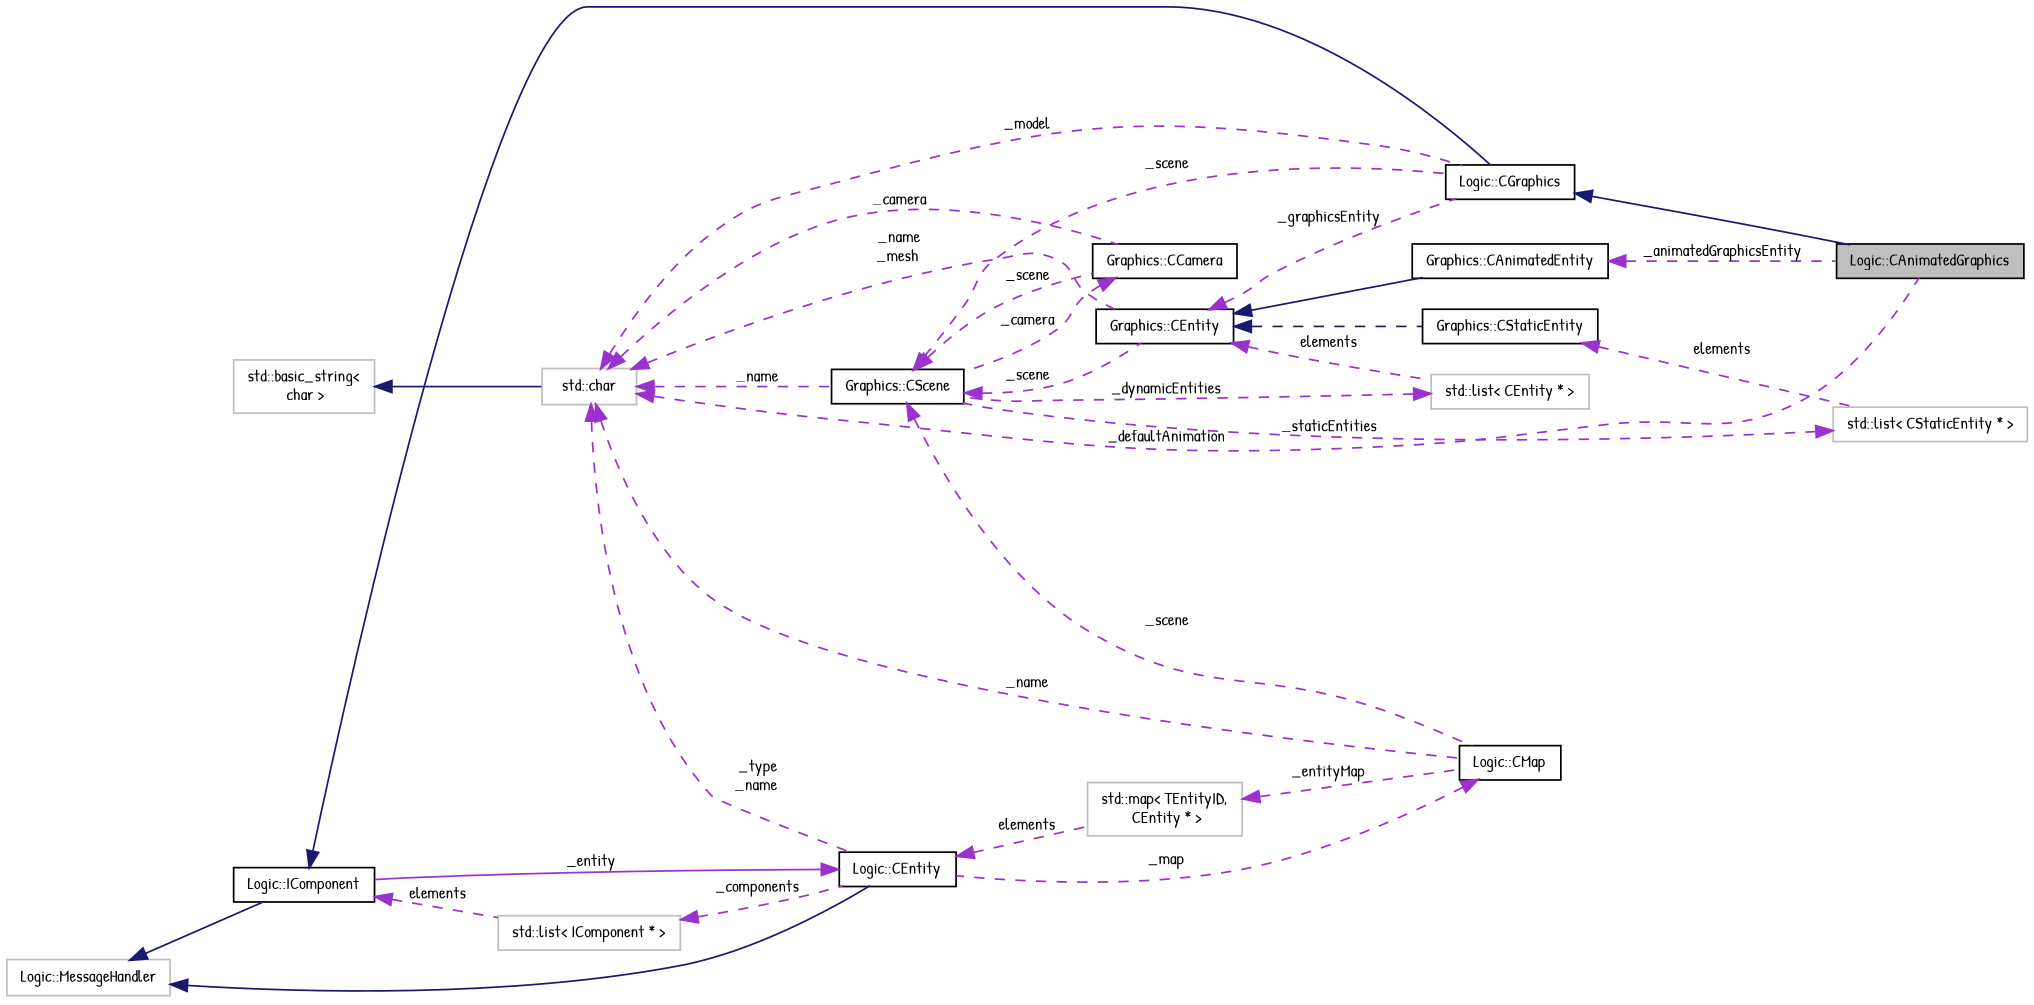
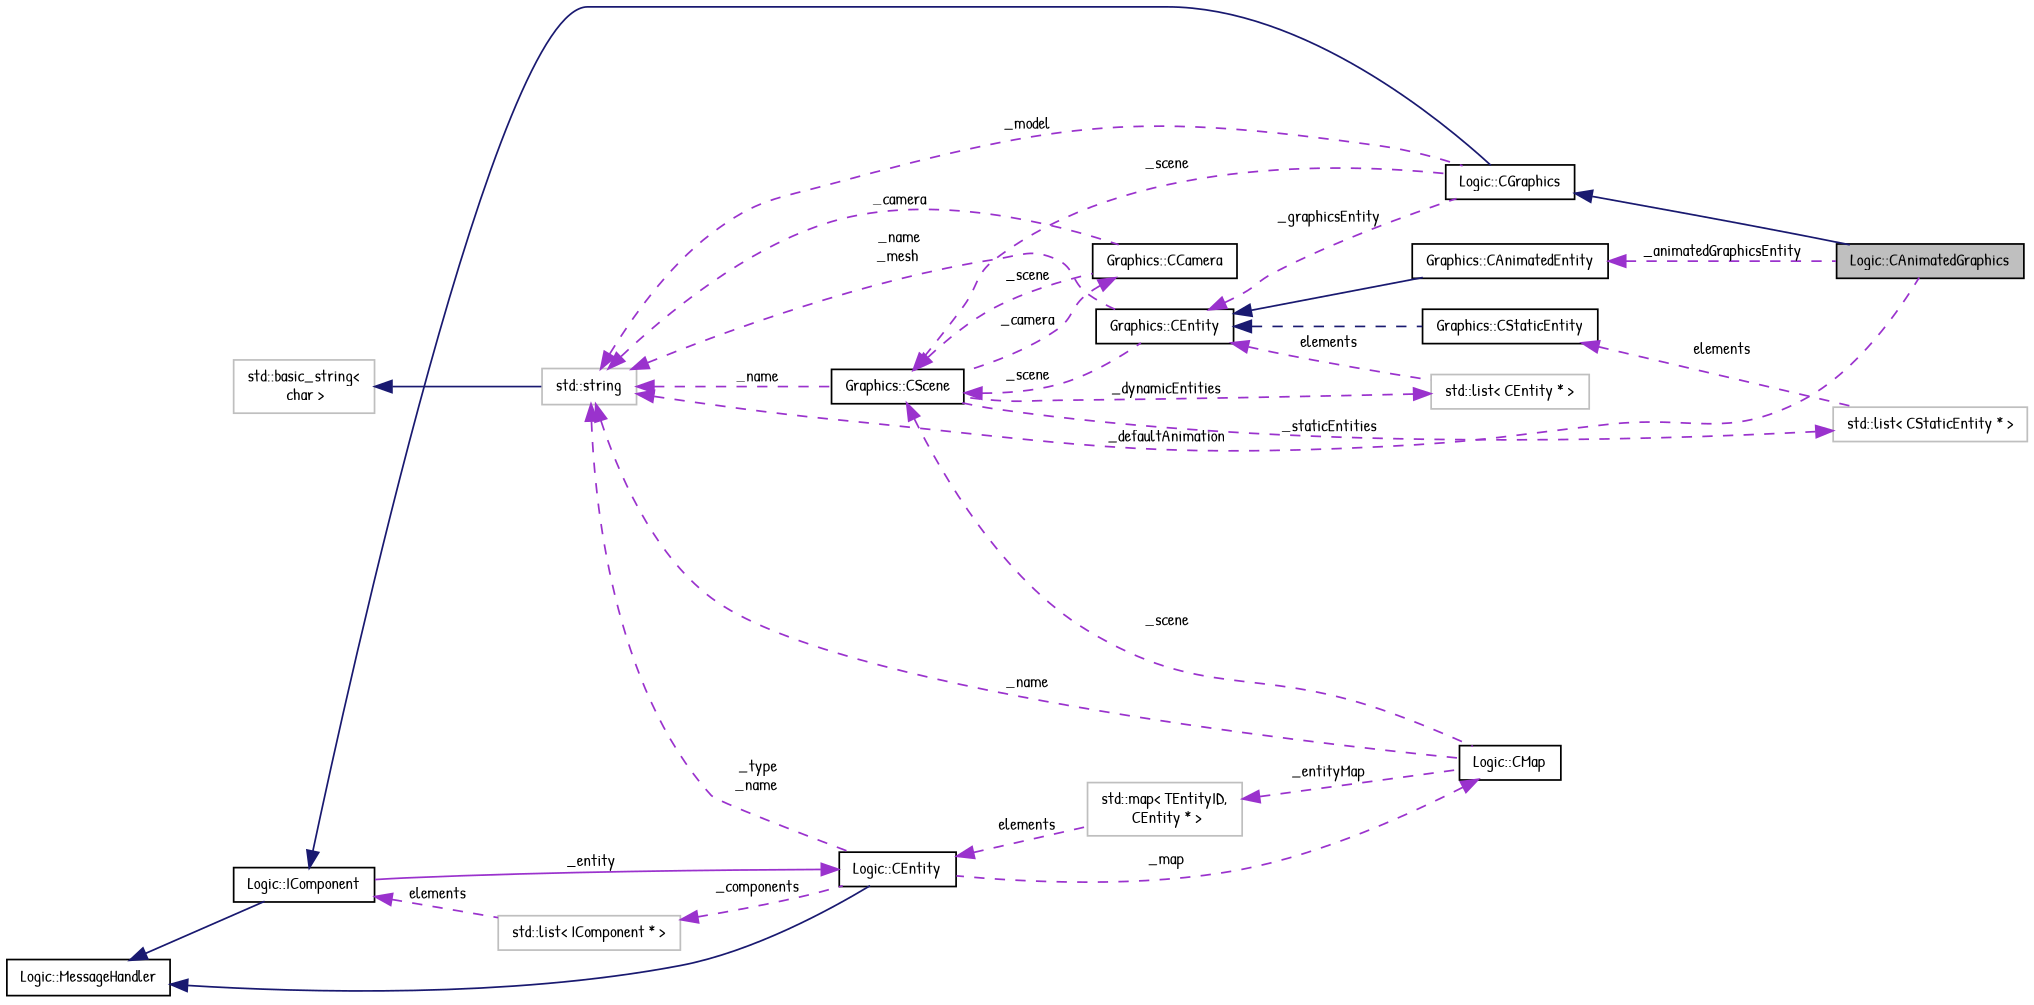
(589, 387) -> (589, 387)
(88, 978) -> (88, 978)
